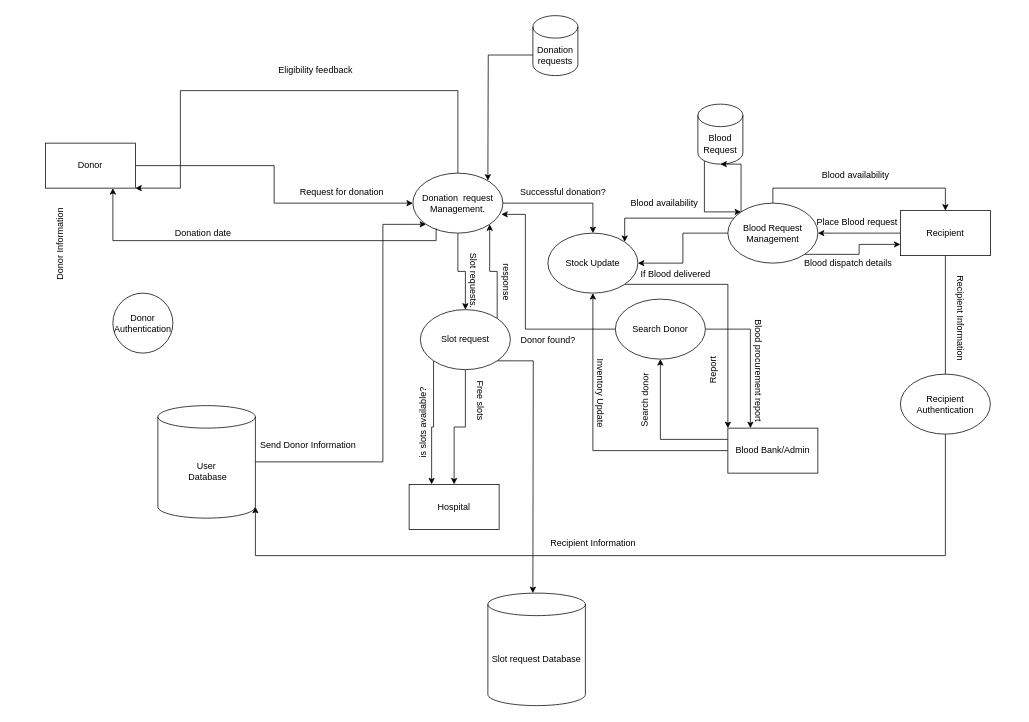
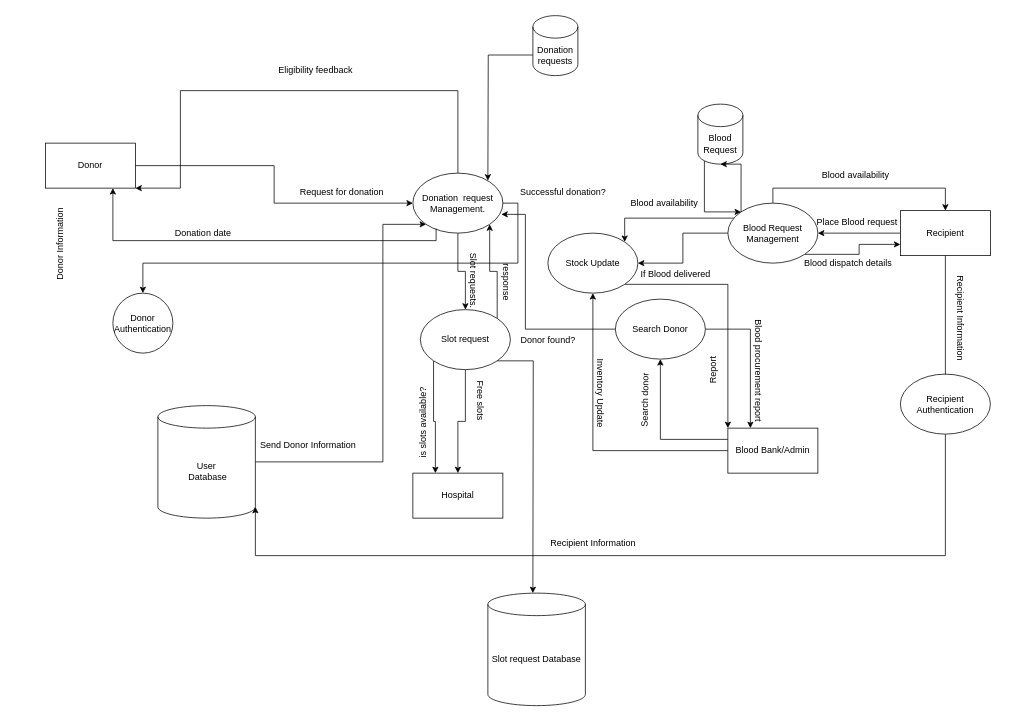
(592, 203) -> (518, 263)
(454, 507) -> (458, 495)
